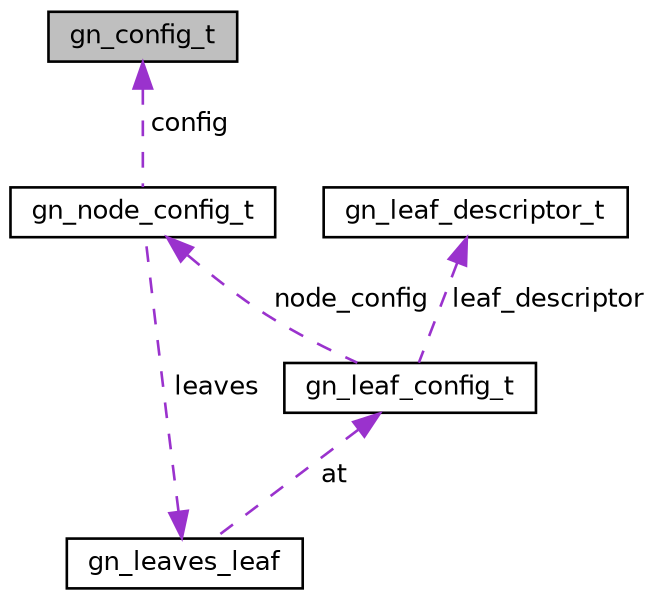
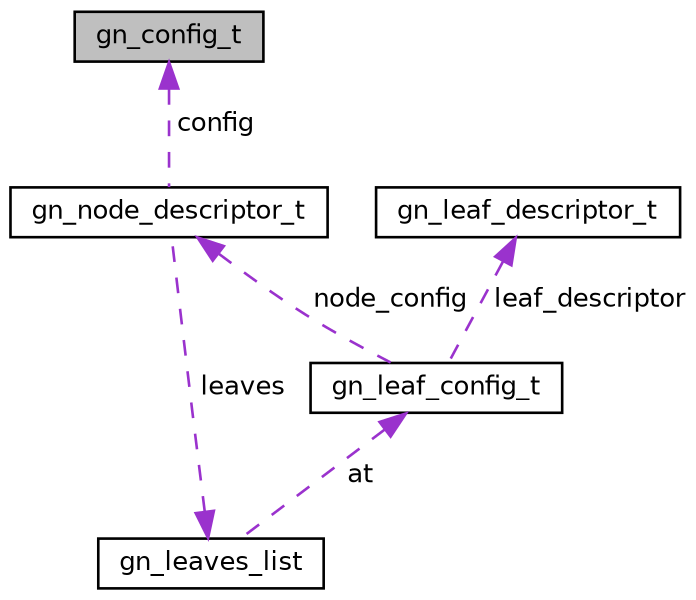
(143, 212) -> (169, 212)
(185, 563) -> (211, 563)
